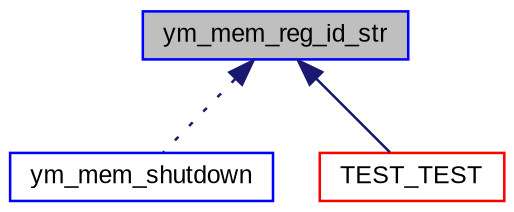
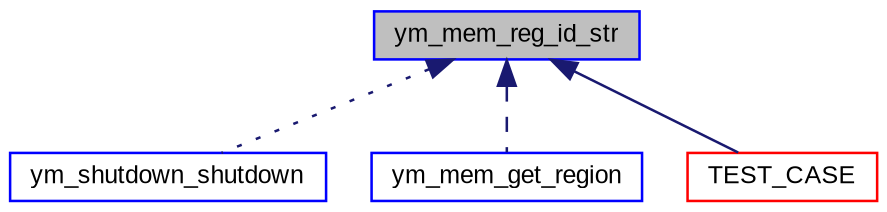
(142, 177) -> (168, 177)
(412, 177) -> (782, 177)
none -> (507, 177)
